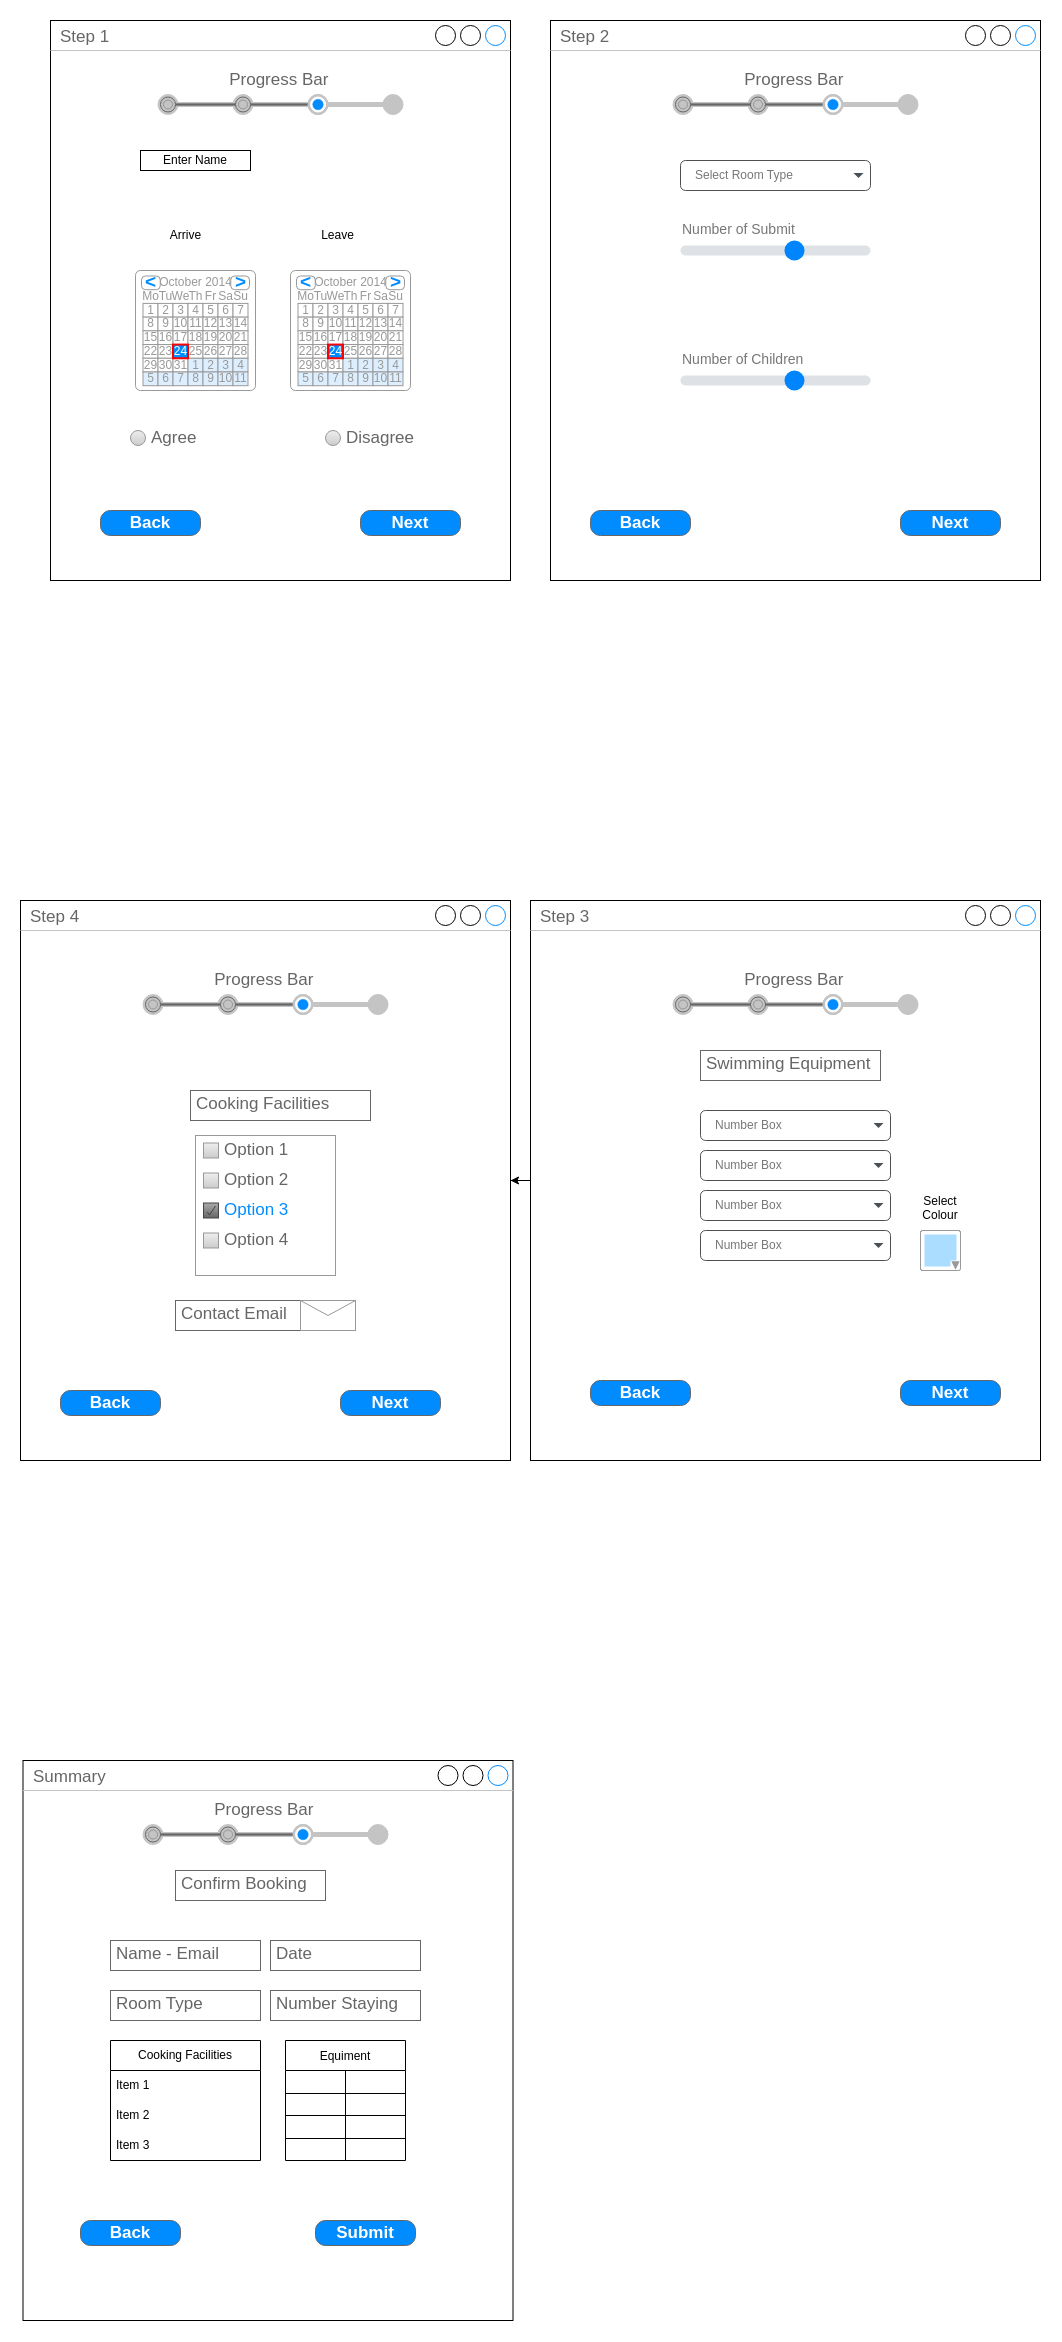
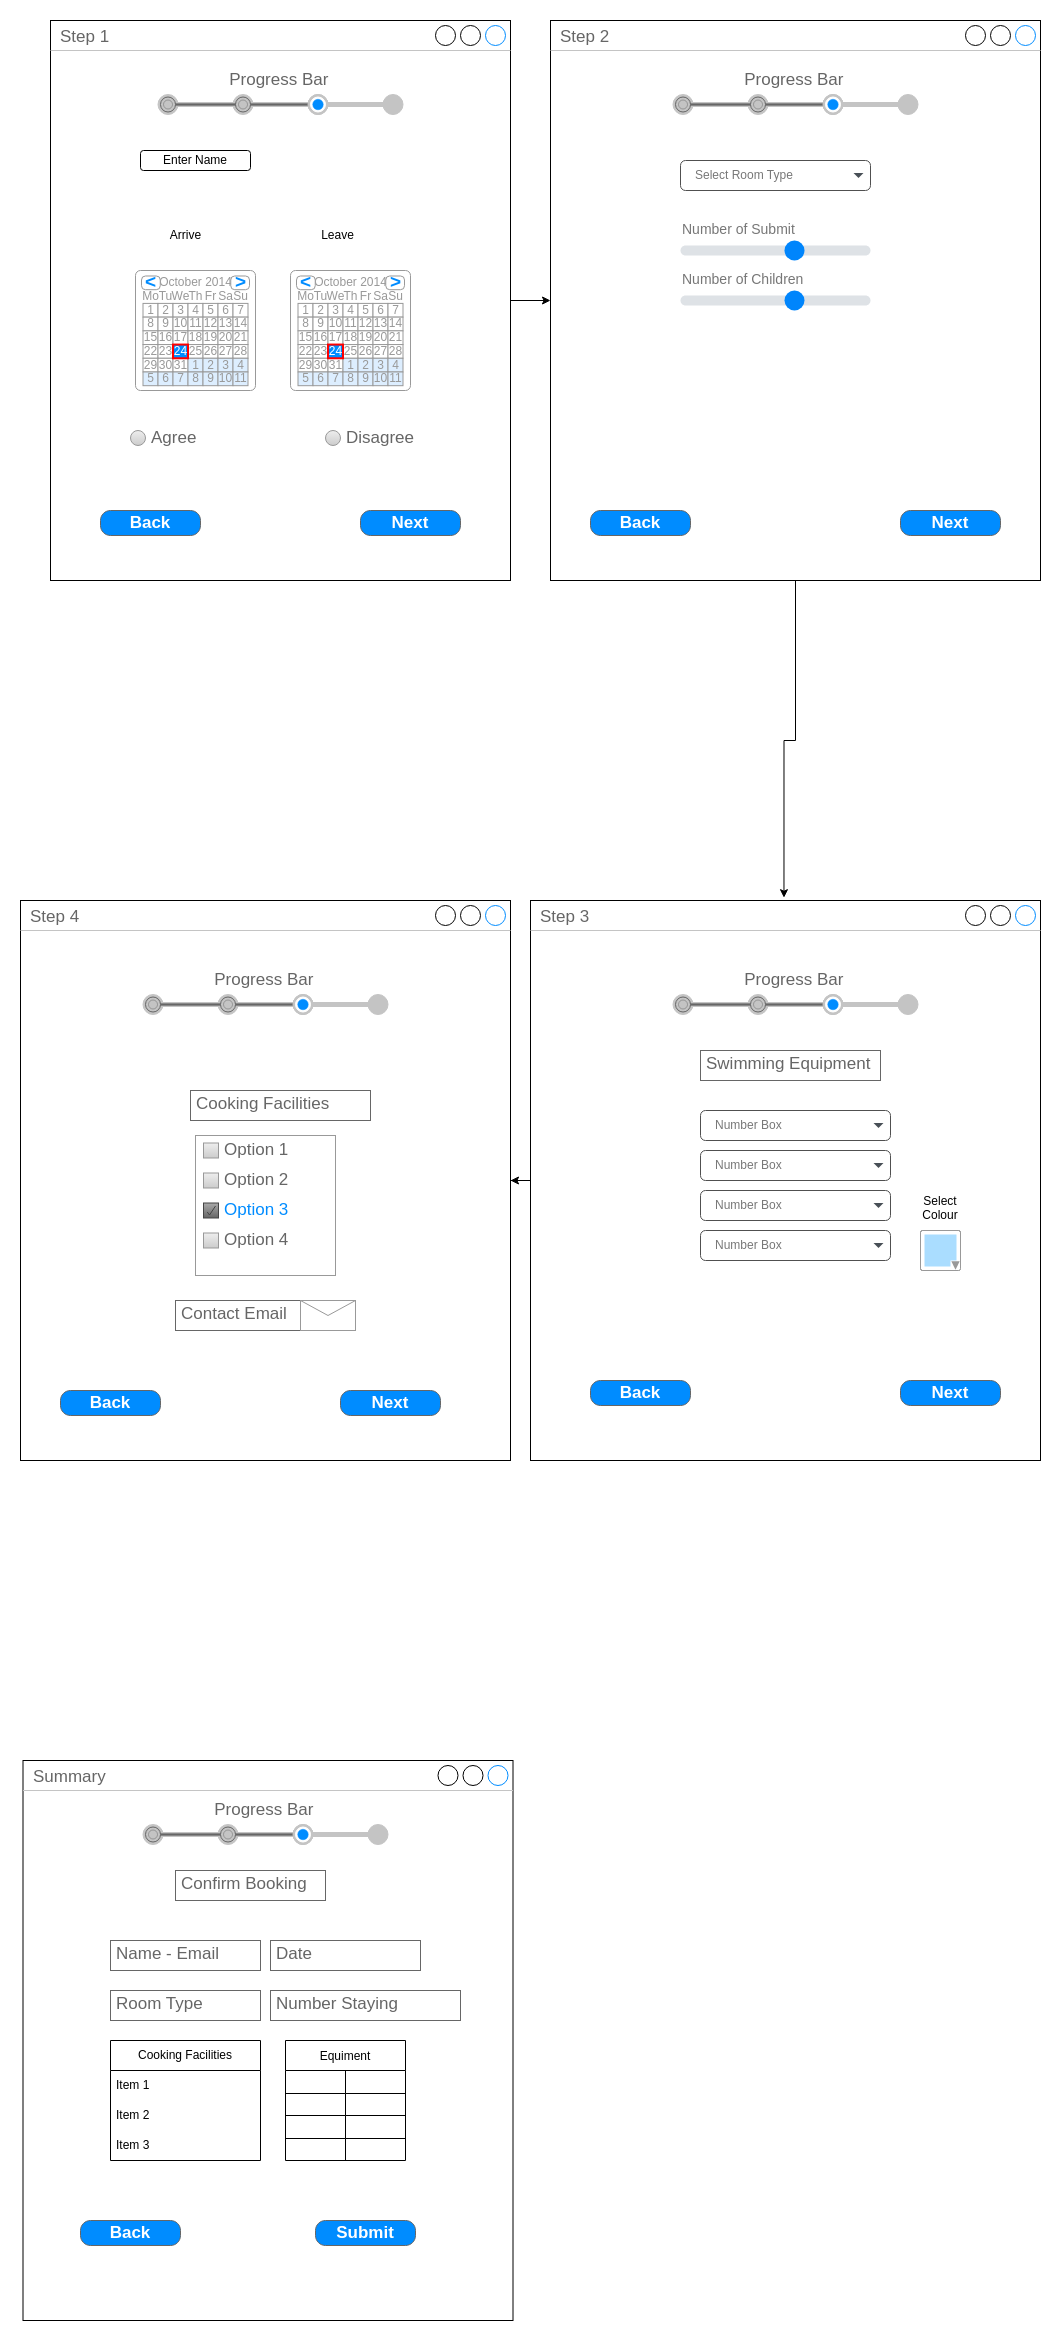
(196, 161) -> (196, 161)
none -> (527, 301)
(776, 381) -> (776, 301)
none -> (796, 741)
(346, 2006) -> (366, 2006)
